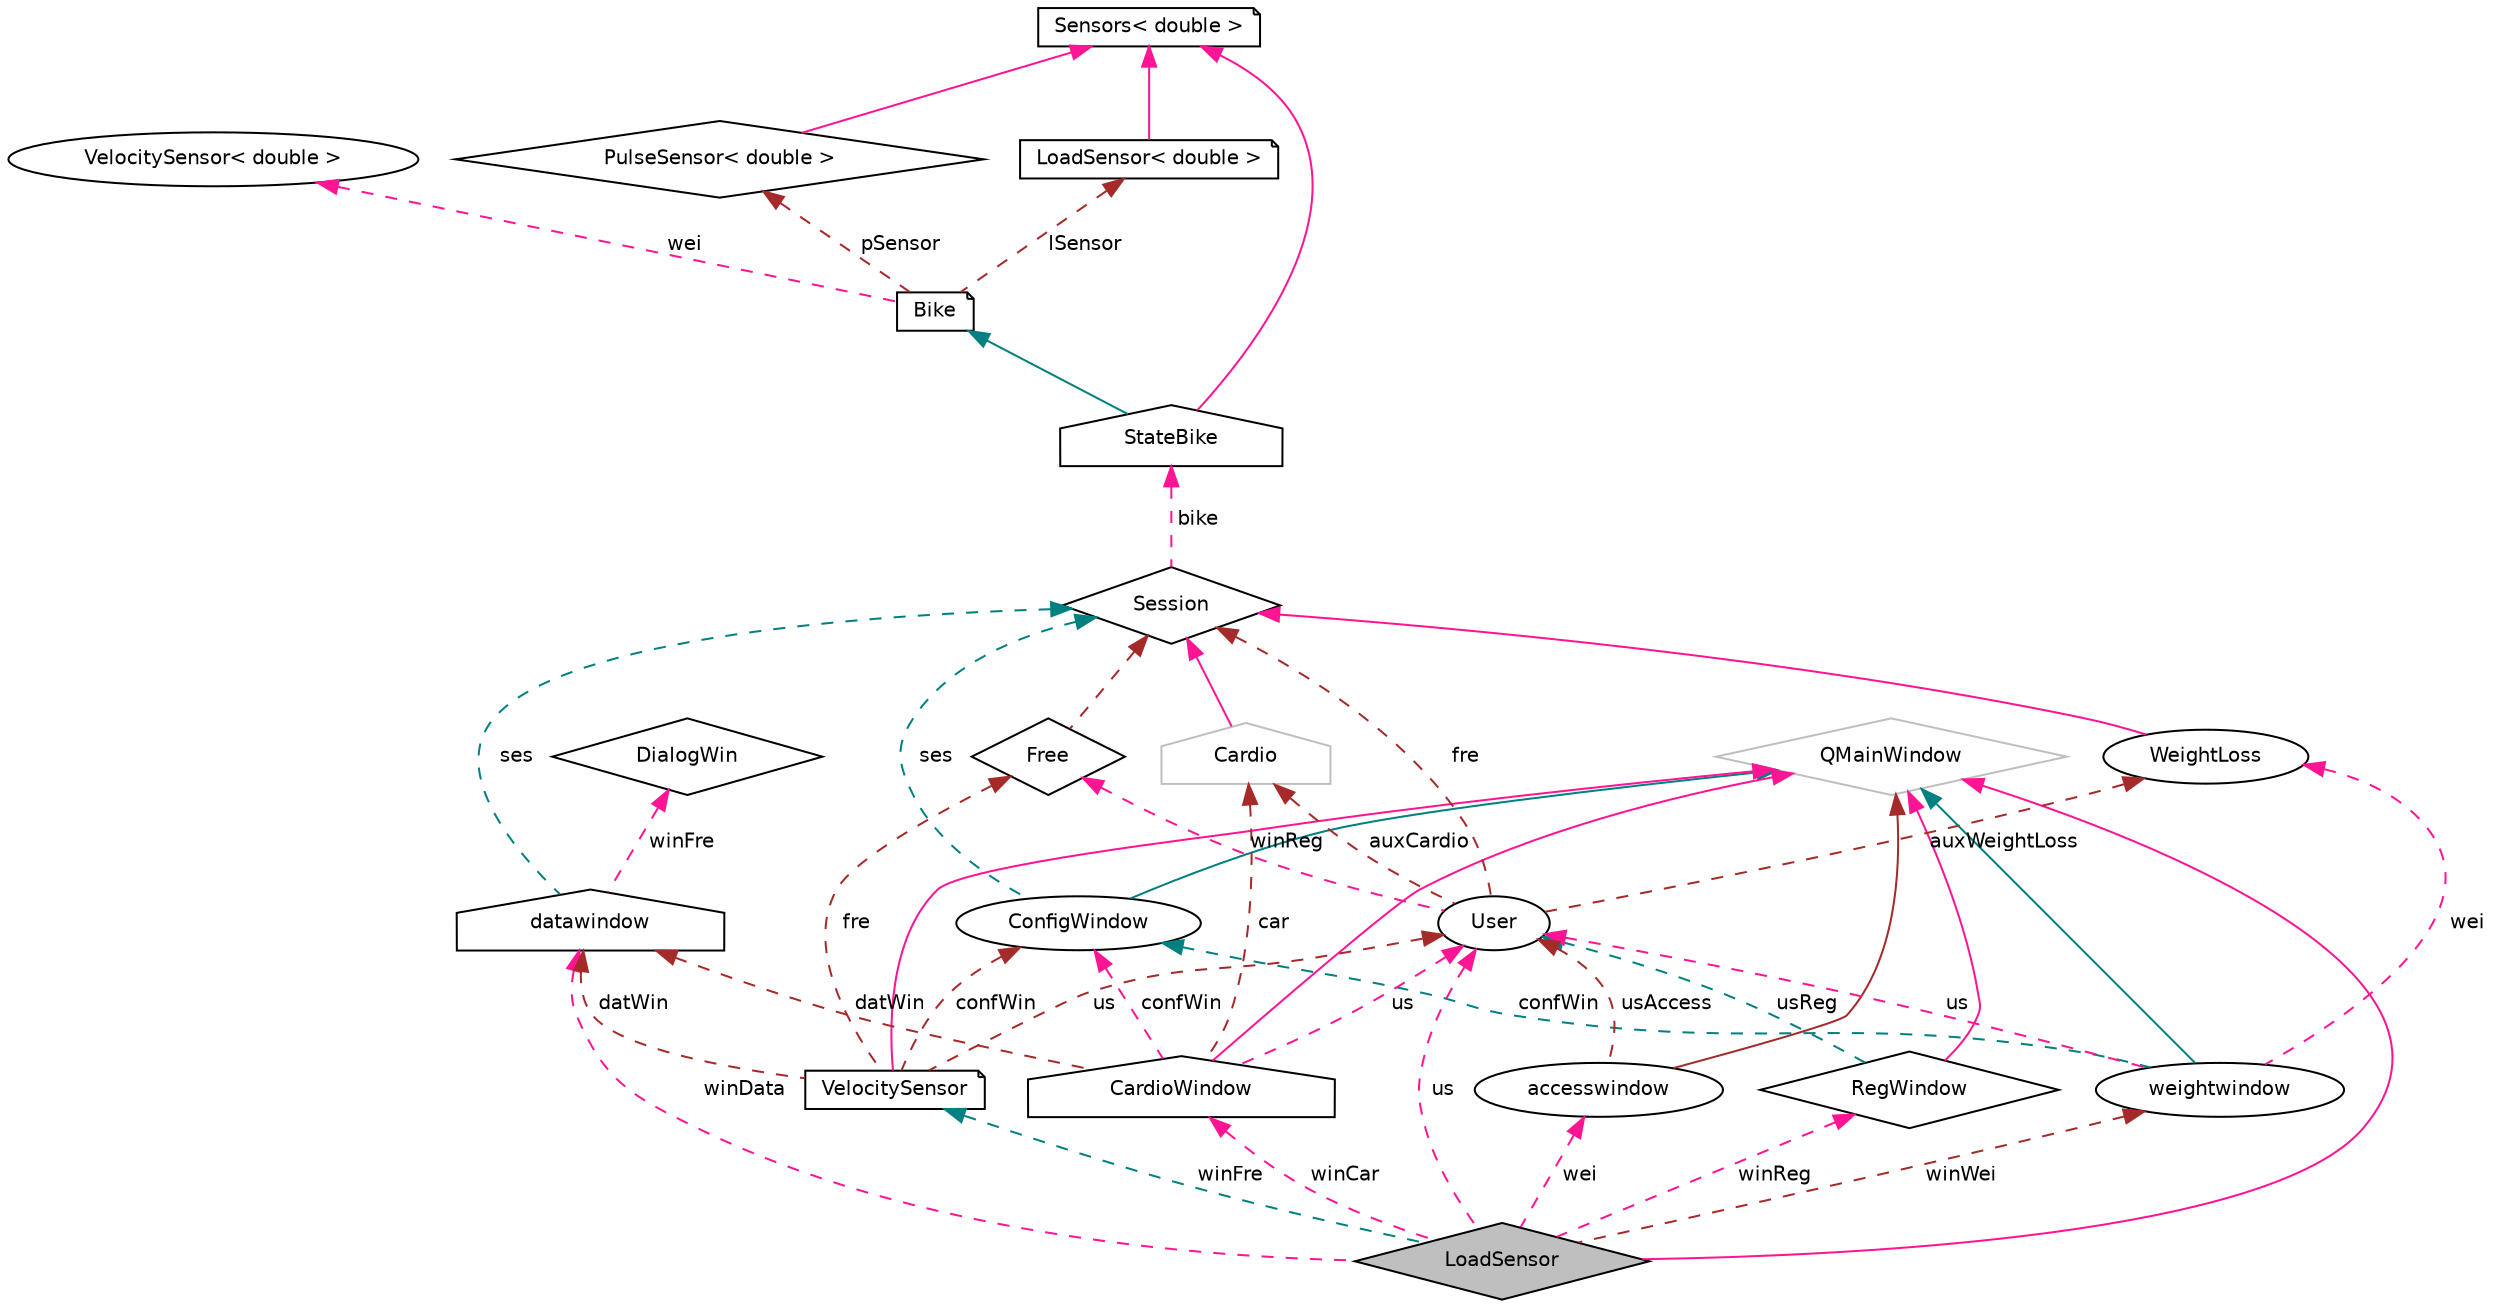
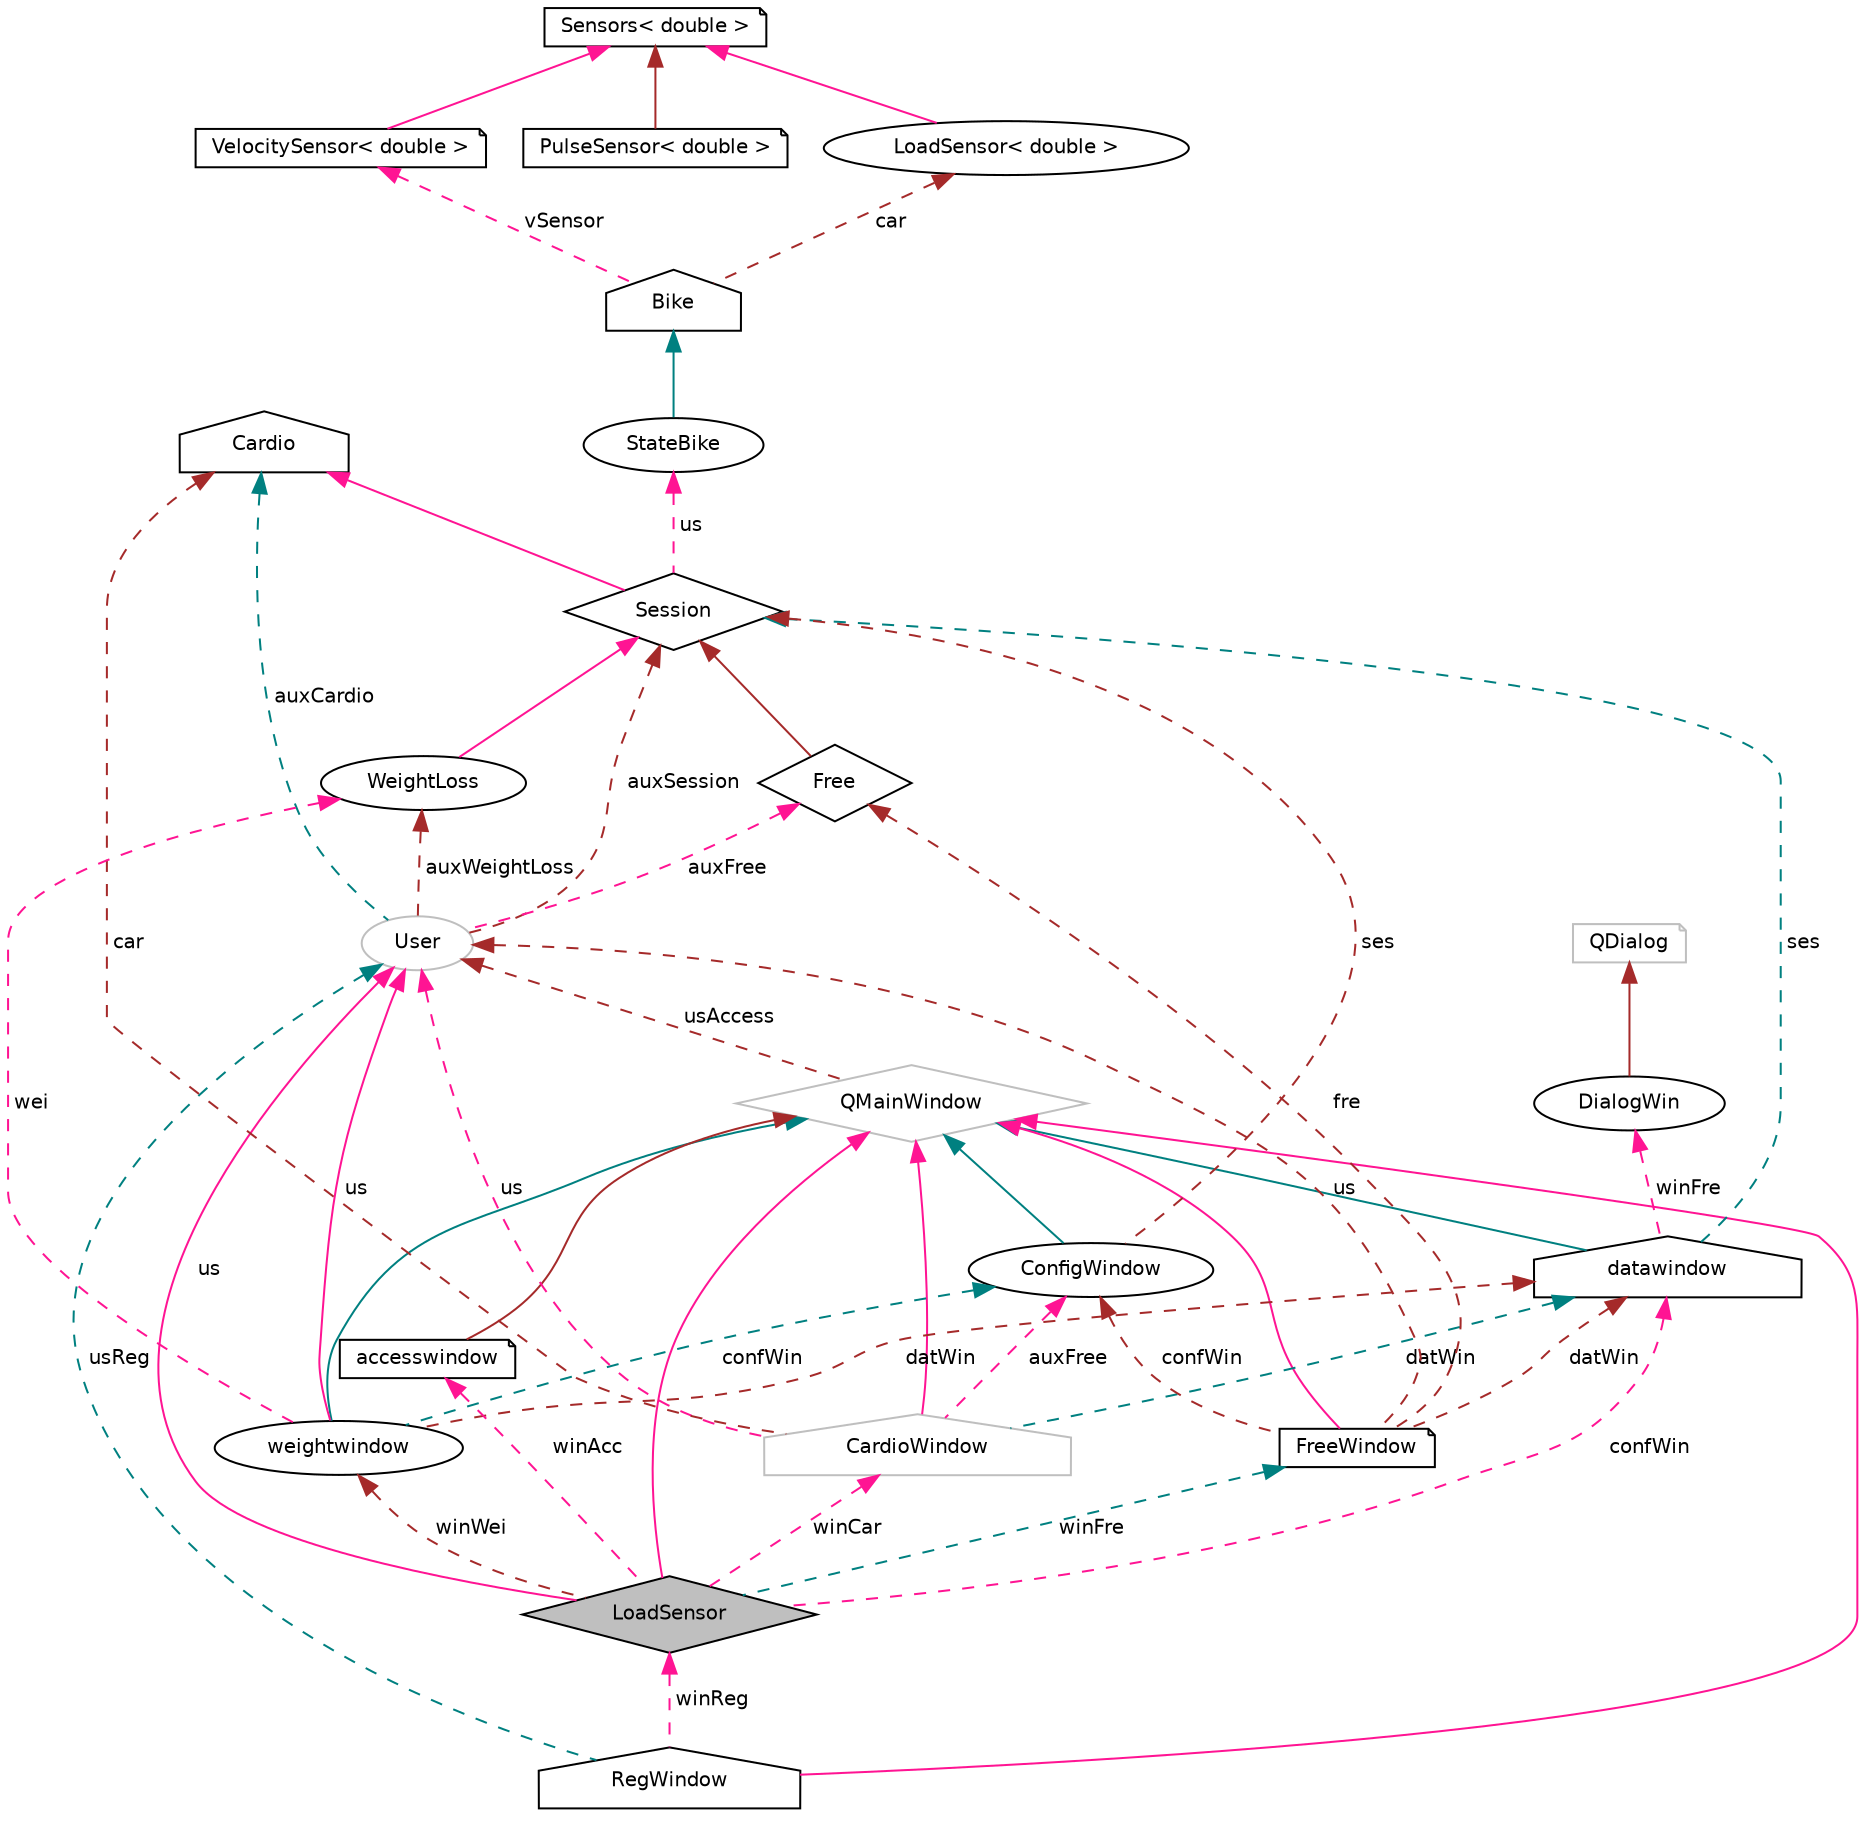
(937, 93) -> (655, 98)
(213, 159) -> (341, 148)
(720, 159) -> (655, 148)
(1149, 159) -> (1006, 148)
(1306, 229) -> (489, 91)
(682, 245) -> (562, 223)
(1083, 245) -> (888, 223)
(845, 248) -> none
(935, 312) -> (674, 303)
(1171, 439) -> (674, 445)
(1196, 520) -> (689, 526)
(1102, 690) -> (763, 706)
(1214, 692) -> (486, 535)
(903, 738) -> (1288, 808)
(687, 757) -> (1629, 1103)
(1246, 757) -> (264, 445)
(1463, 757) -> (681, 783)
(1284, 842) -> (725, 869)
(1369, 857) -> (272, 725)
(1494, 923) -> (417, 943)
none -> (1629, 943)
(1843, 992) -> (333, 1212)
(1608, 995) -> (663, 1023)
(1178, 1004) -> (1066, 1359)
(871, 1021) -> (1270, 1374)
(742, 1090) -> (1647, 1448)
(895, 1090) -> (1357, 1448)
(1181, 1090) -> (918, 1448)
(1599, 1090) -> (428, 1359)
(1909, 1090) -> (670, 1781)
(1420, 1100) -> (163, 1403)
(1578, 1176) -> (585, 1448)
(1696, 1179) -> (670, 1711)
none -> (1288, 1185)
none -> (962, 1331)
